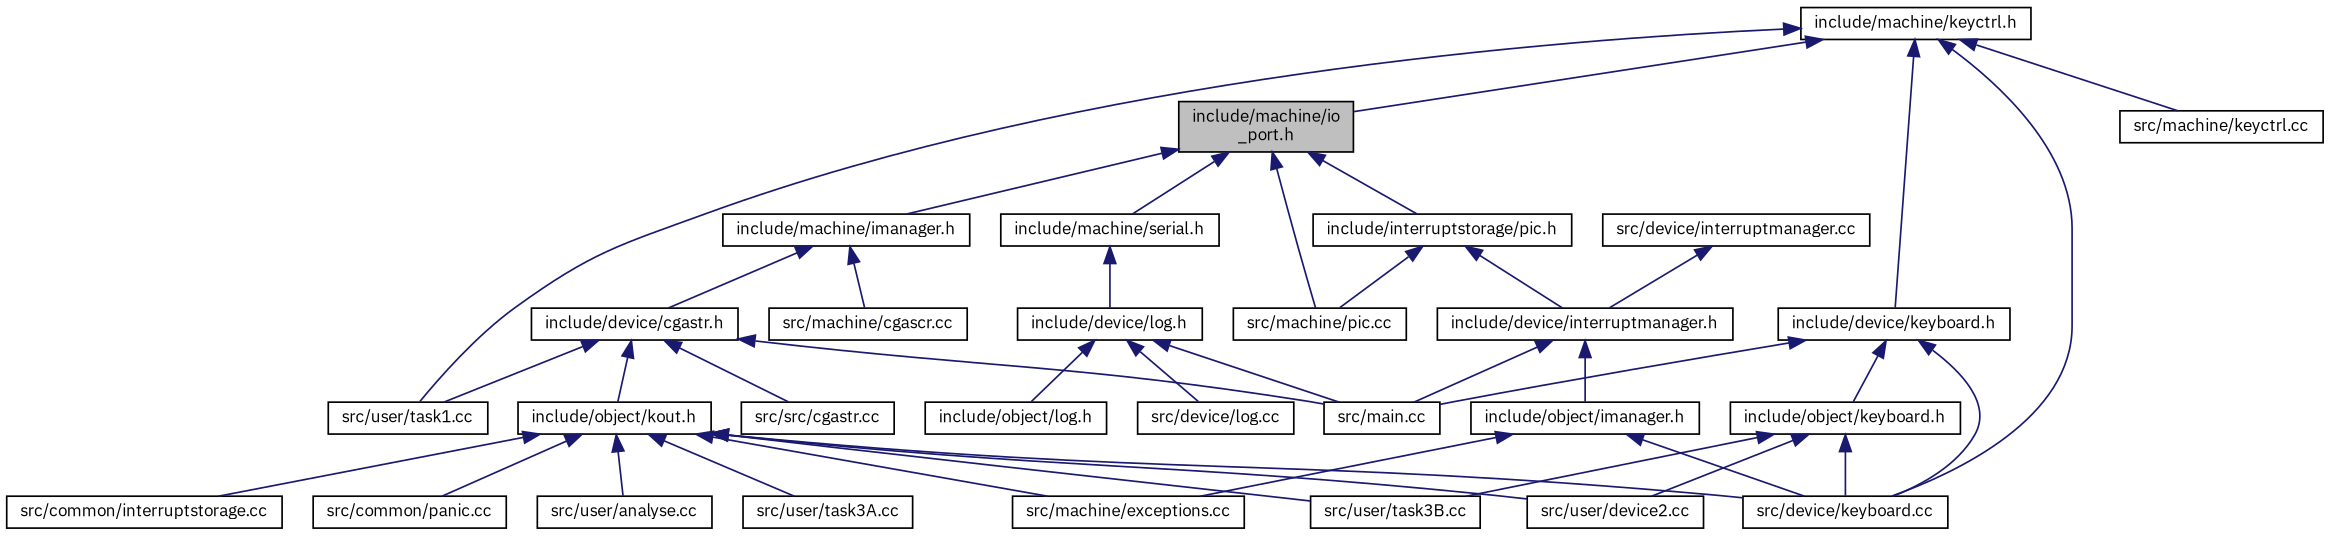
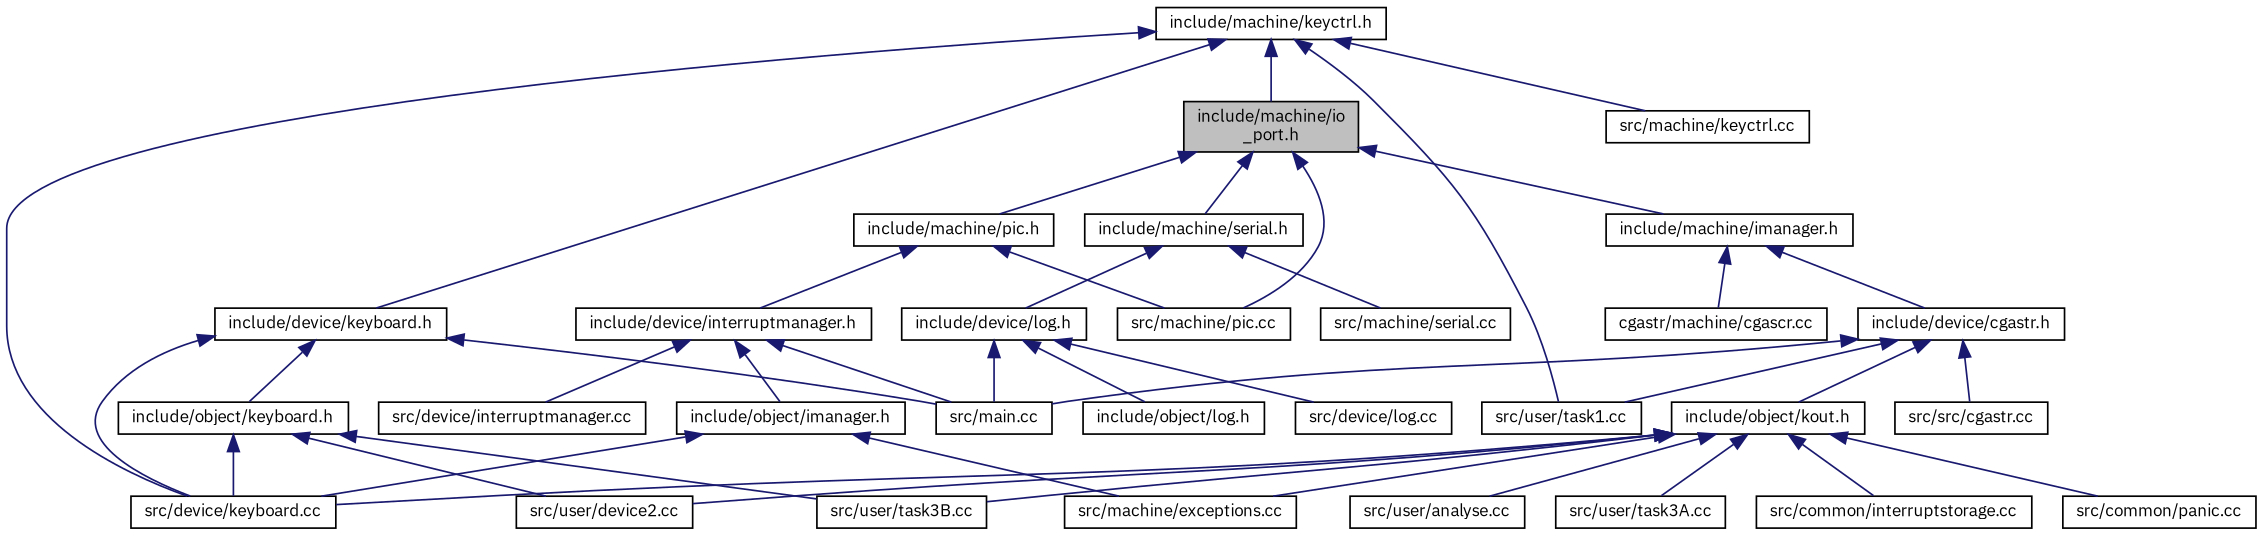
(1442, 230) -> (954, 230)
(1653, 281) -> (610, 374)
(868, 324) -> (1716, 324)
none -> (1416, 324)
